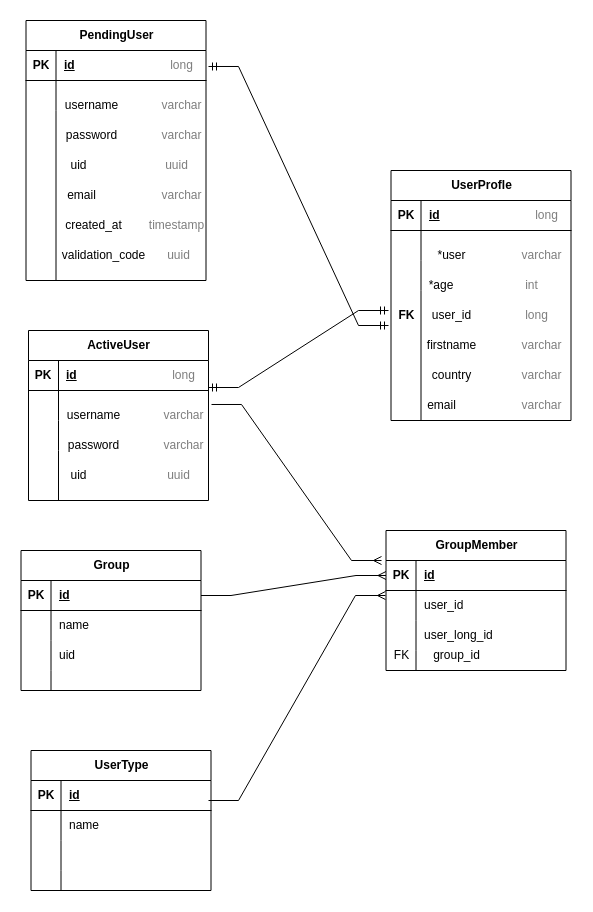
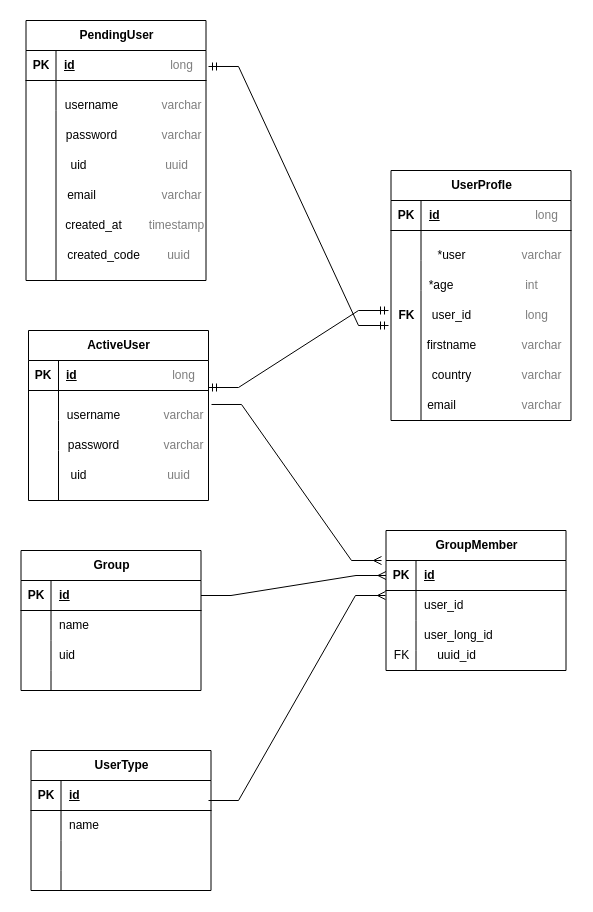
(104, 256) -> (104, 256)
(457, 656) -> (457, 656)
